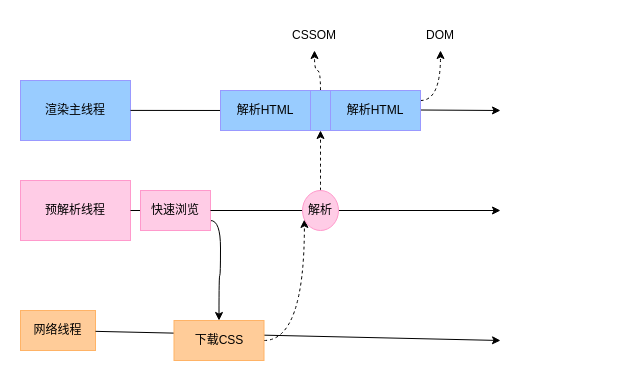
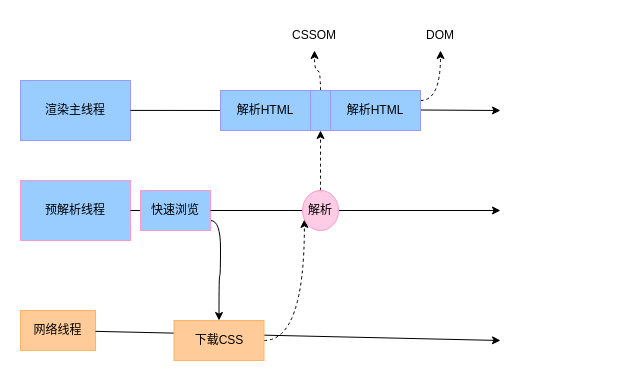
(76, 211) -> (76, 211)
(176, 211) -> (176, 211)
